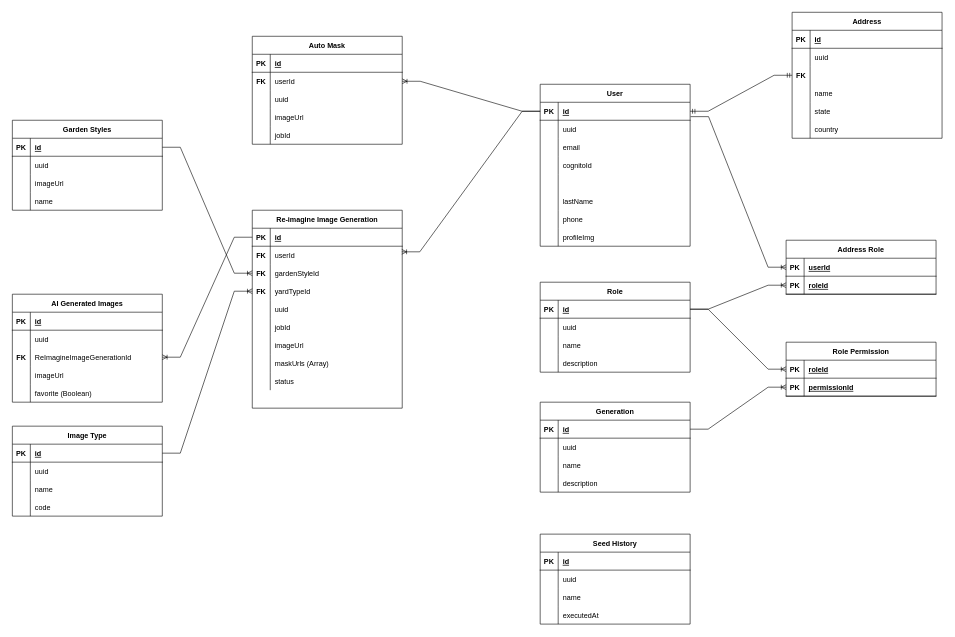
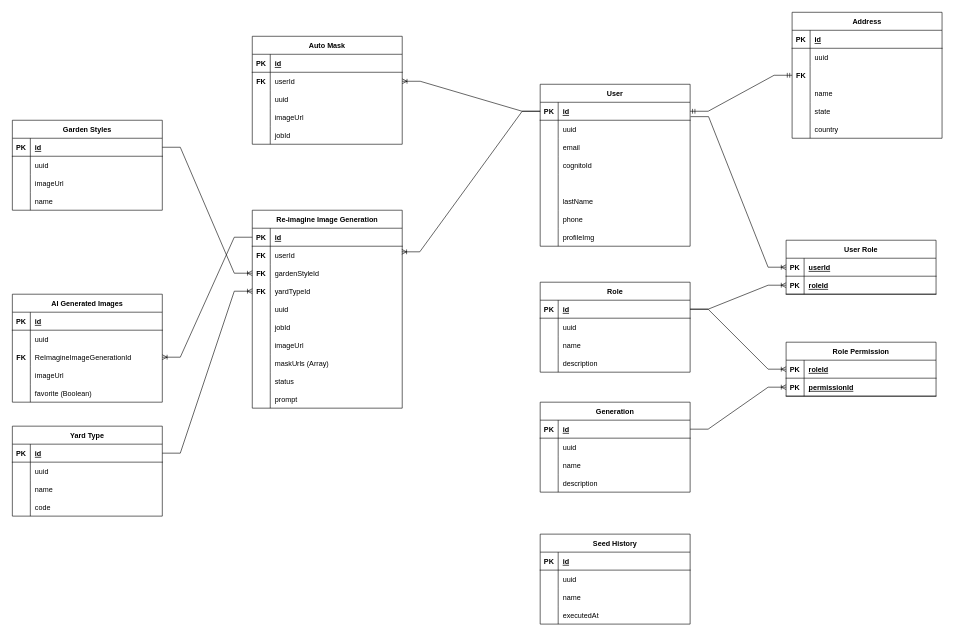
(861, 250) -> (861, 250)
none -> (336, 399)
(87, 436) -> (87, 436)
